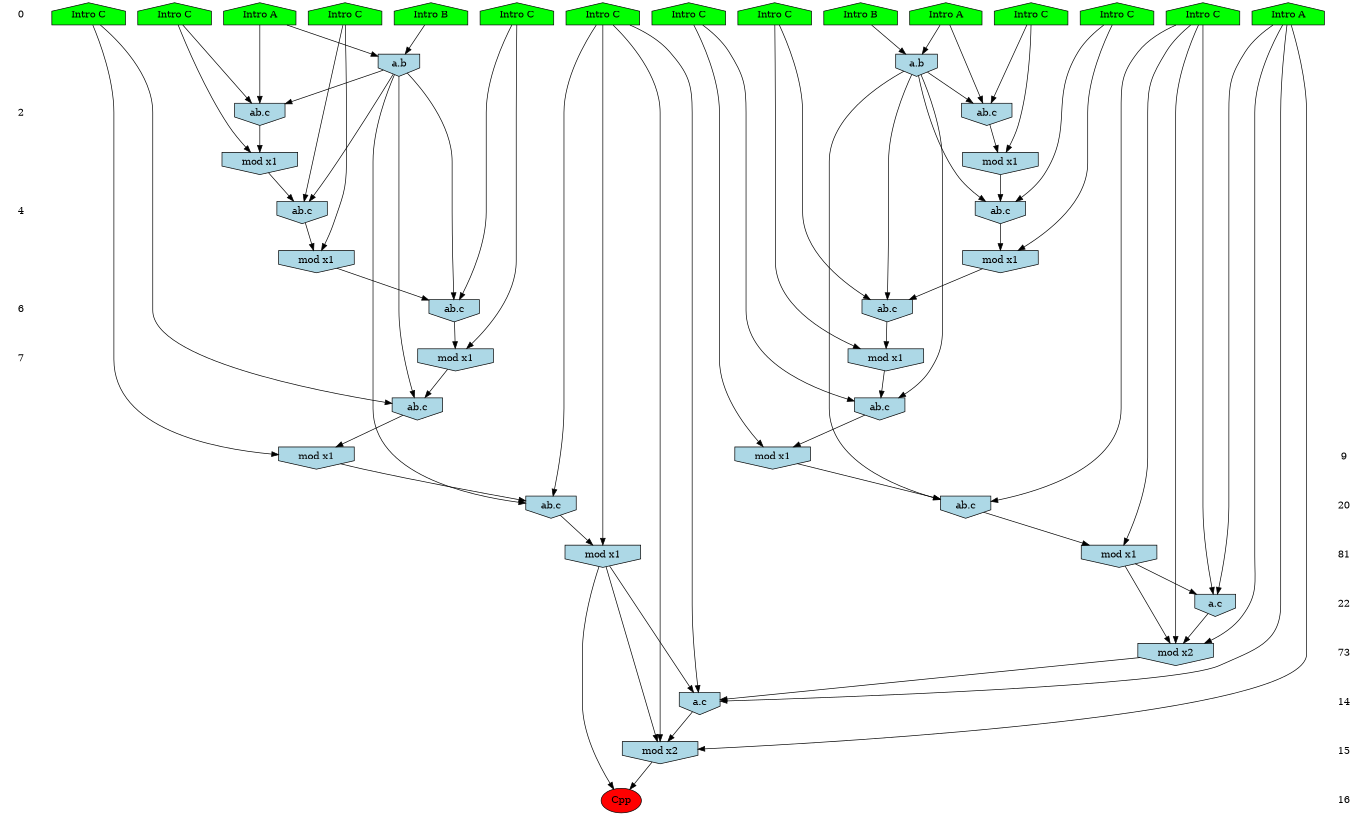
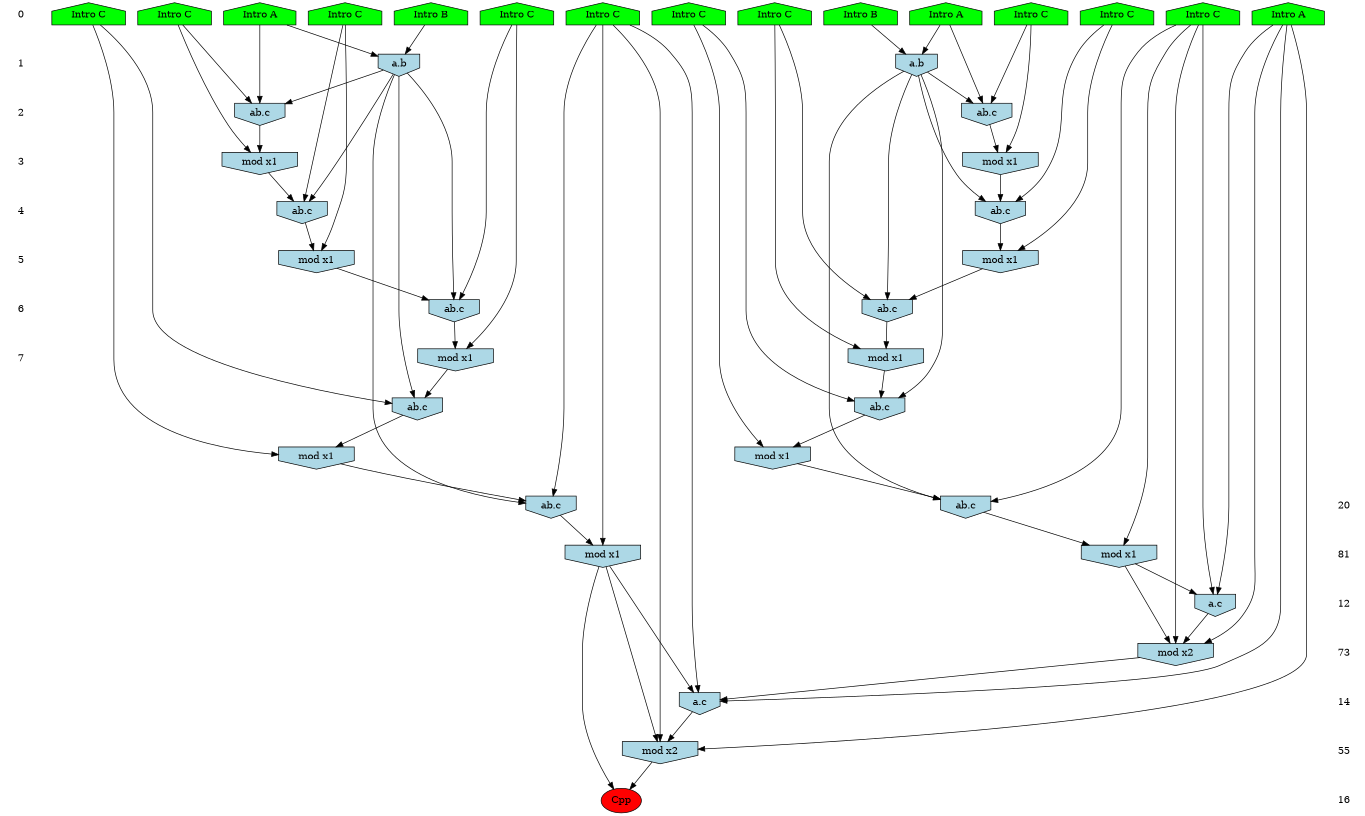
none -> (21, 64)
none -> (21, 162)
none -> (21, 261)
(1344, 457) -> none
(1344, 604) -> (1344, 604)
(1344, 752) -> (1344, 752)
